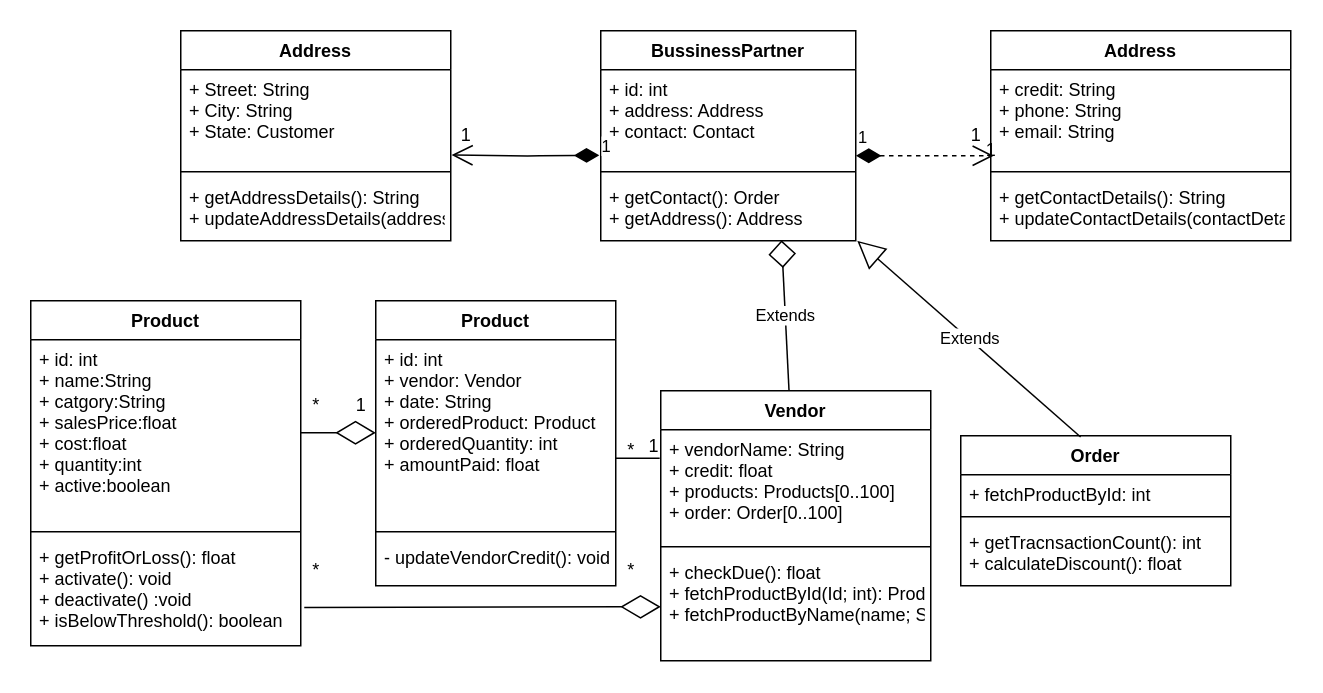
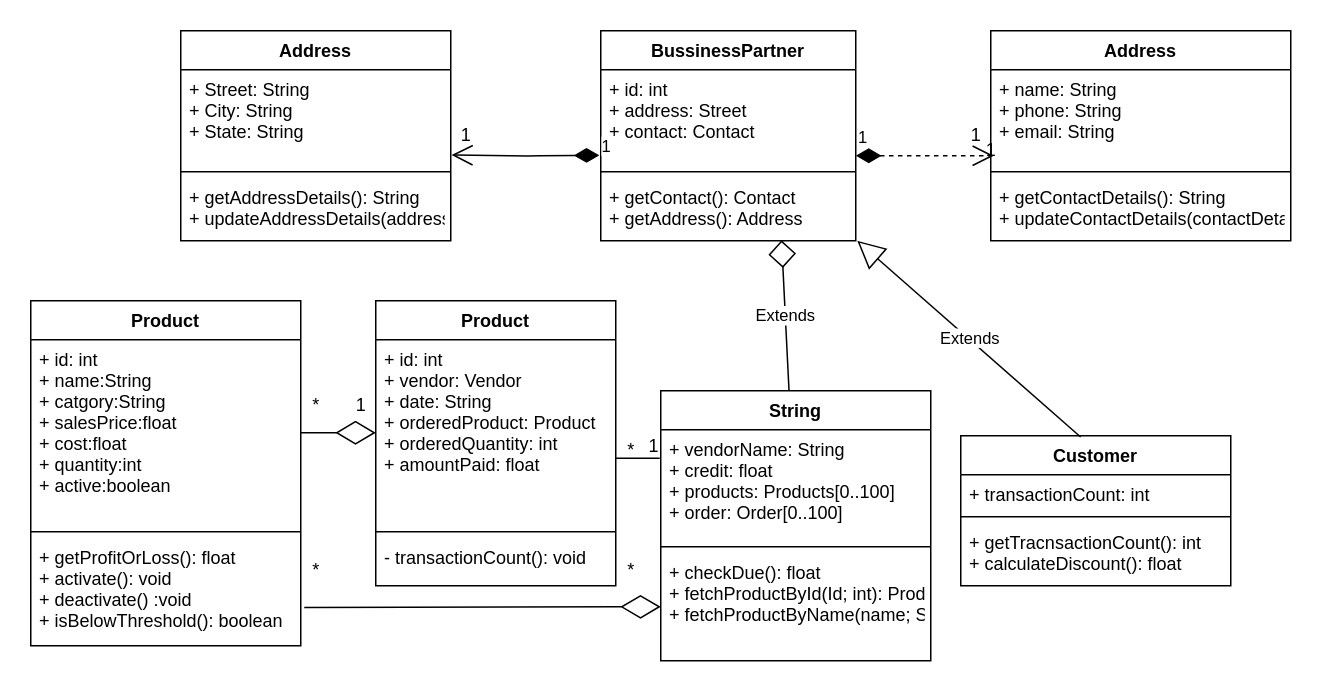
(260, 90) -> (260, 90)
(643, 90) -> (643, 90)
(1068, 90) -> (1060, 90)
(708, 198) -> (718, 198)
(795, 411) -> (795, 411)
(1095, 456) -> (1095, 456)
(1076, 495) -> (1073, 495)
(513, 558) -> (503, 558)
